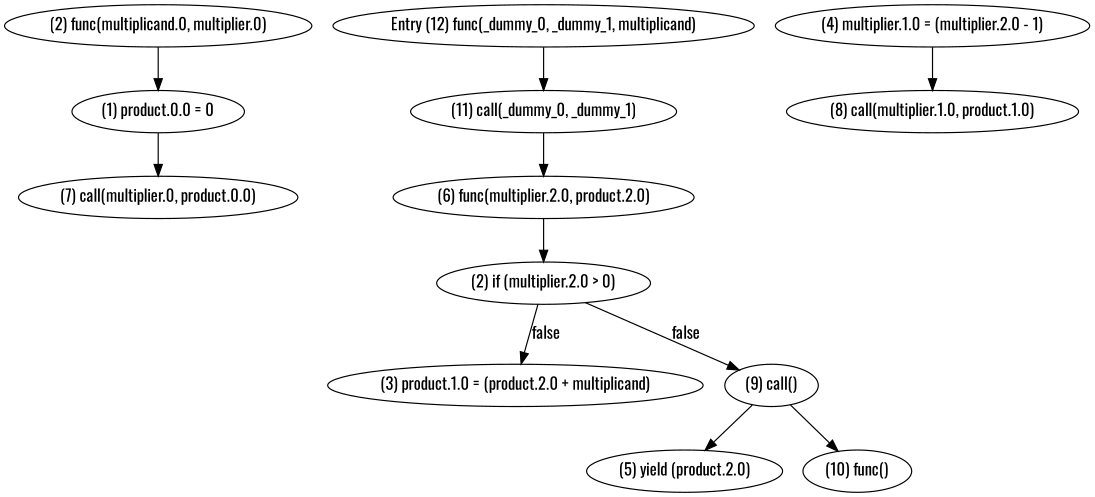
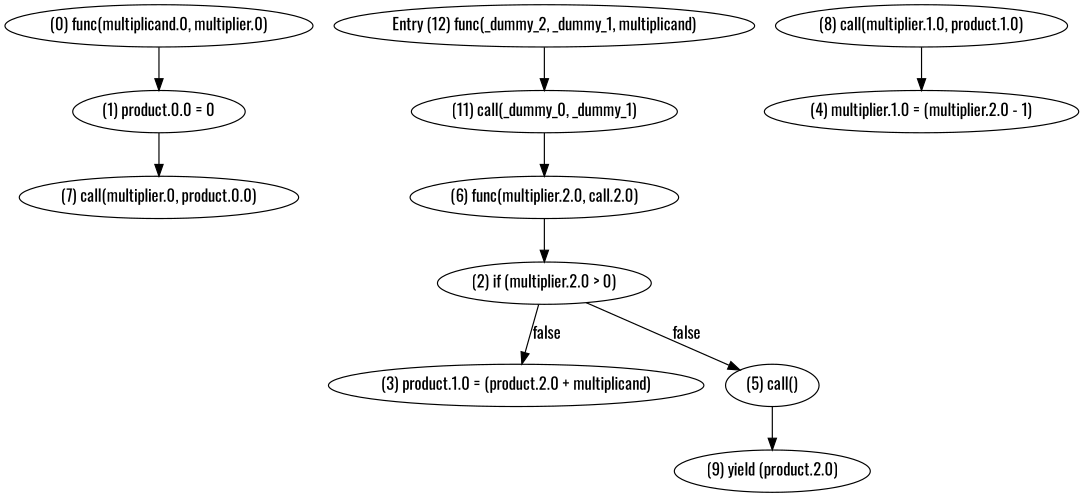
(158, 26) -> (159, 26)
(544, 26) -> (544, 26)
(933, 63) -> (922, 63)
(544, 197) -> (544, 197)
(772, 385) -> (772, 385)
(685, 471) -> (772, 471)
(857, 471) -> none
